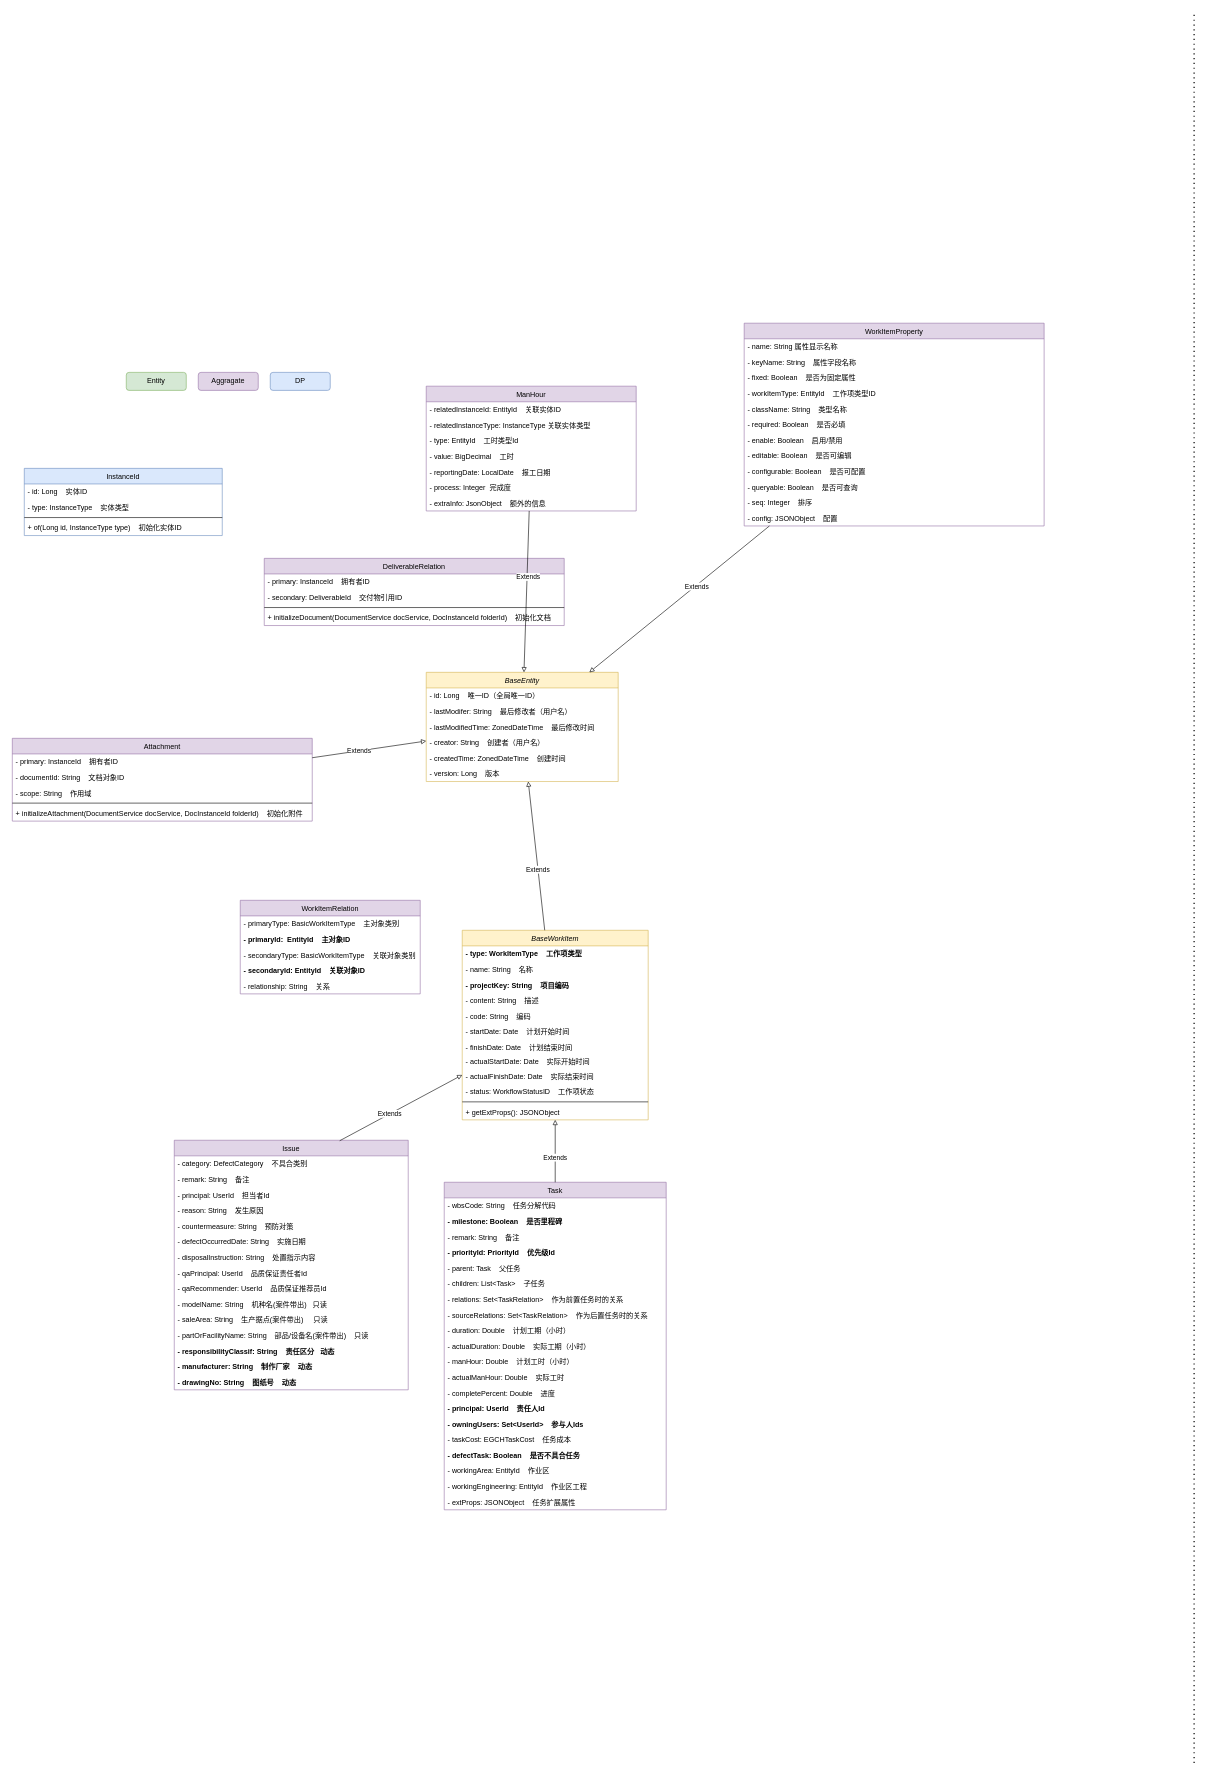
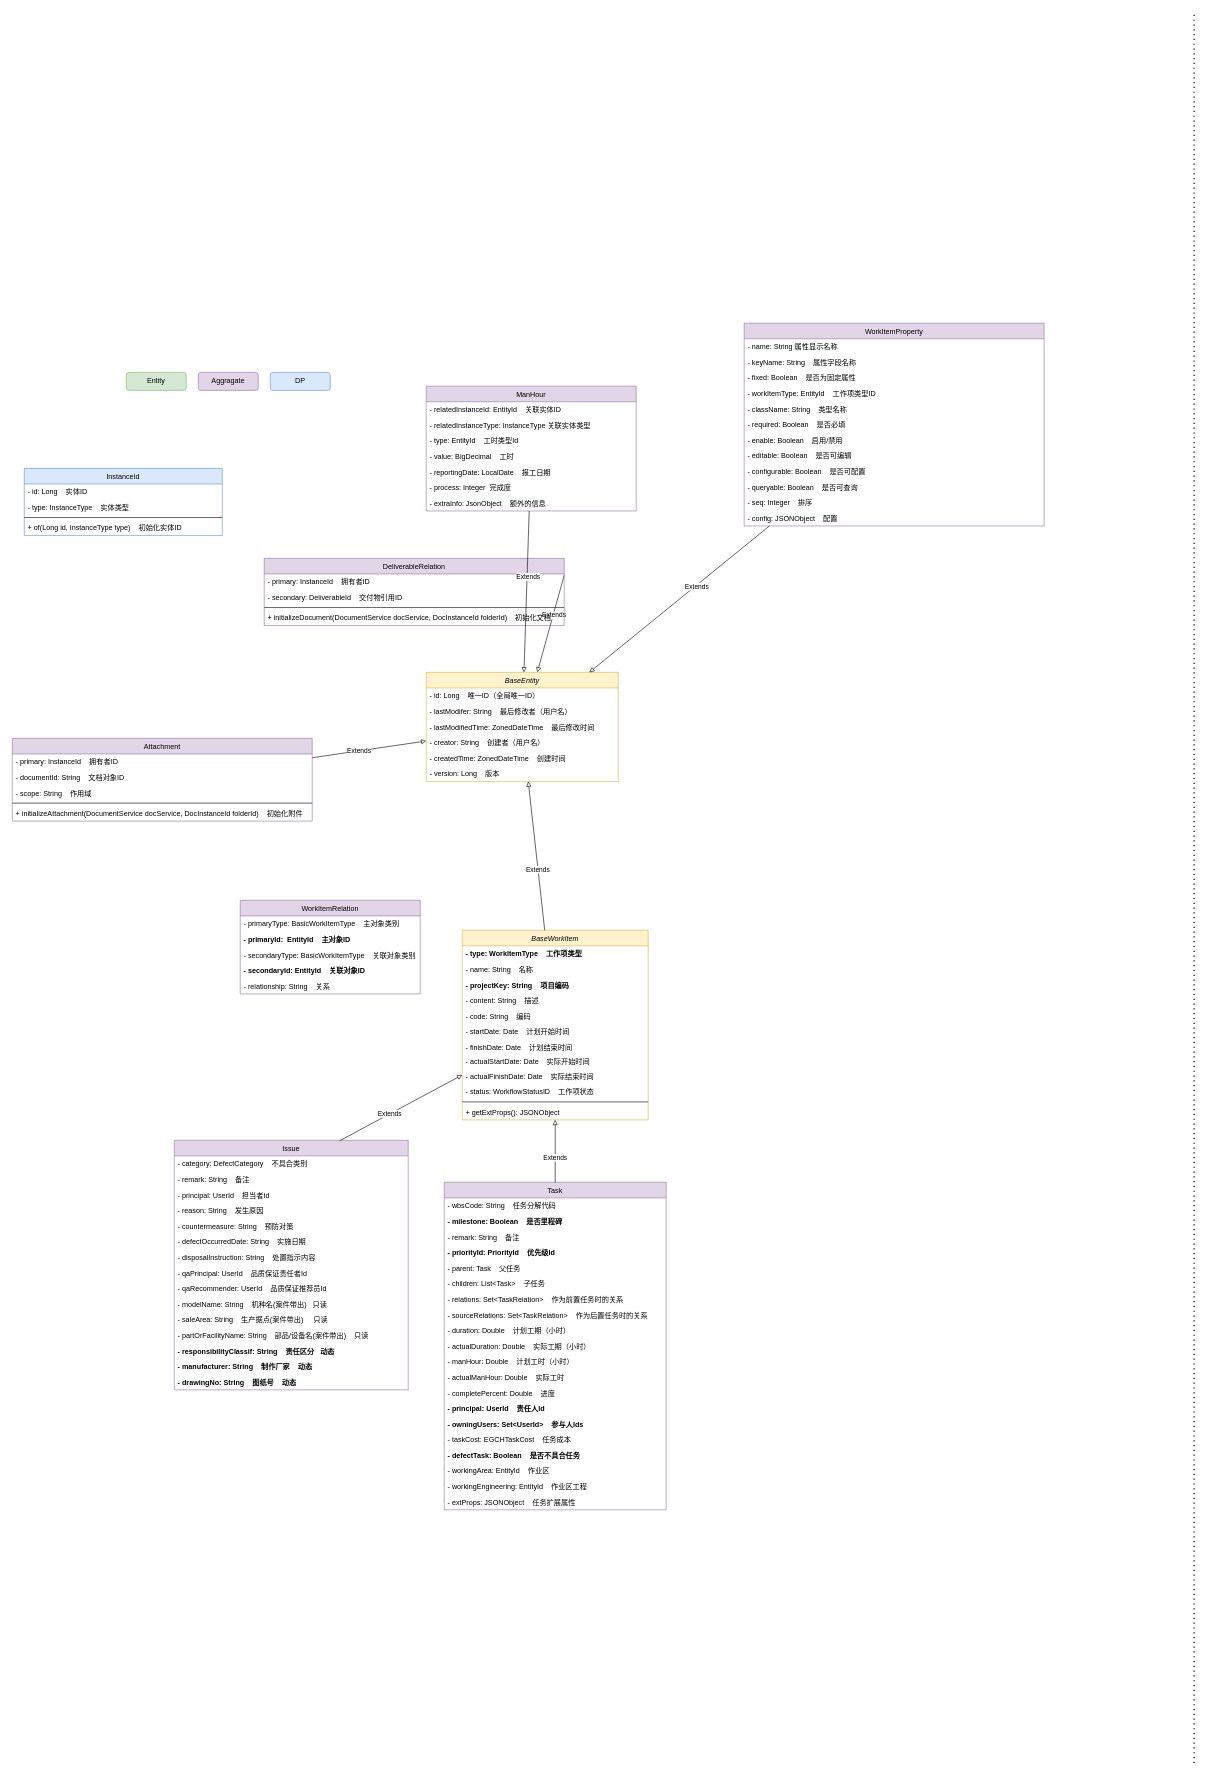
none -> (551, 623)
